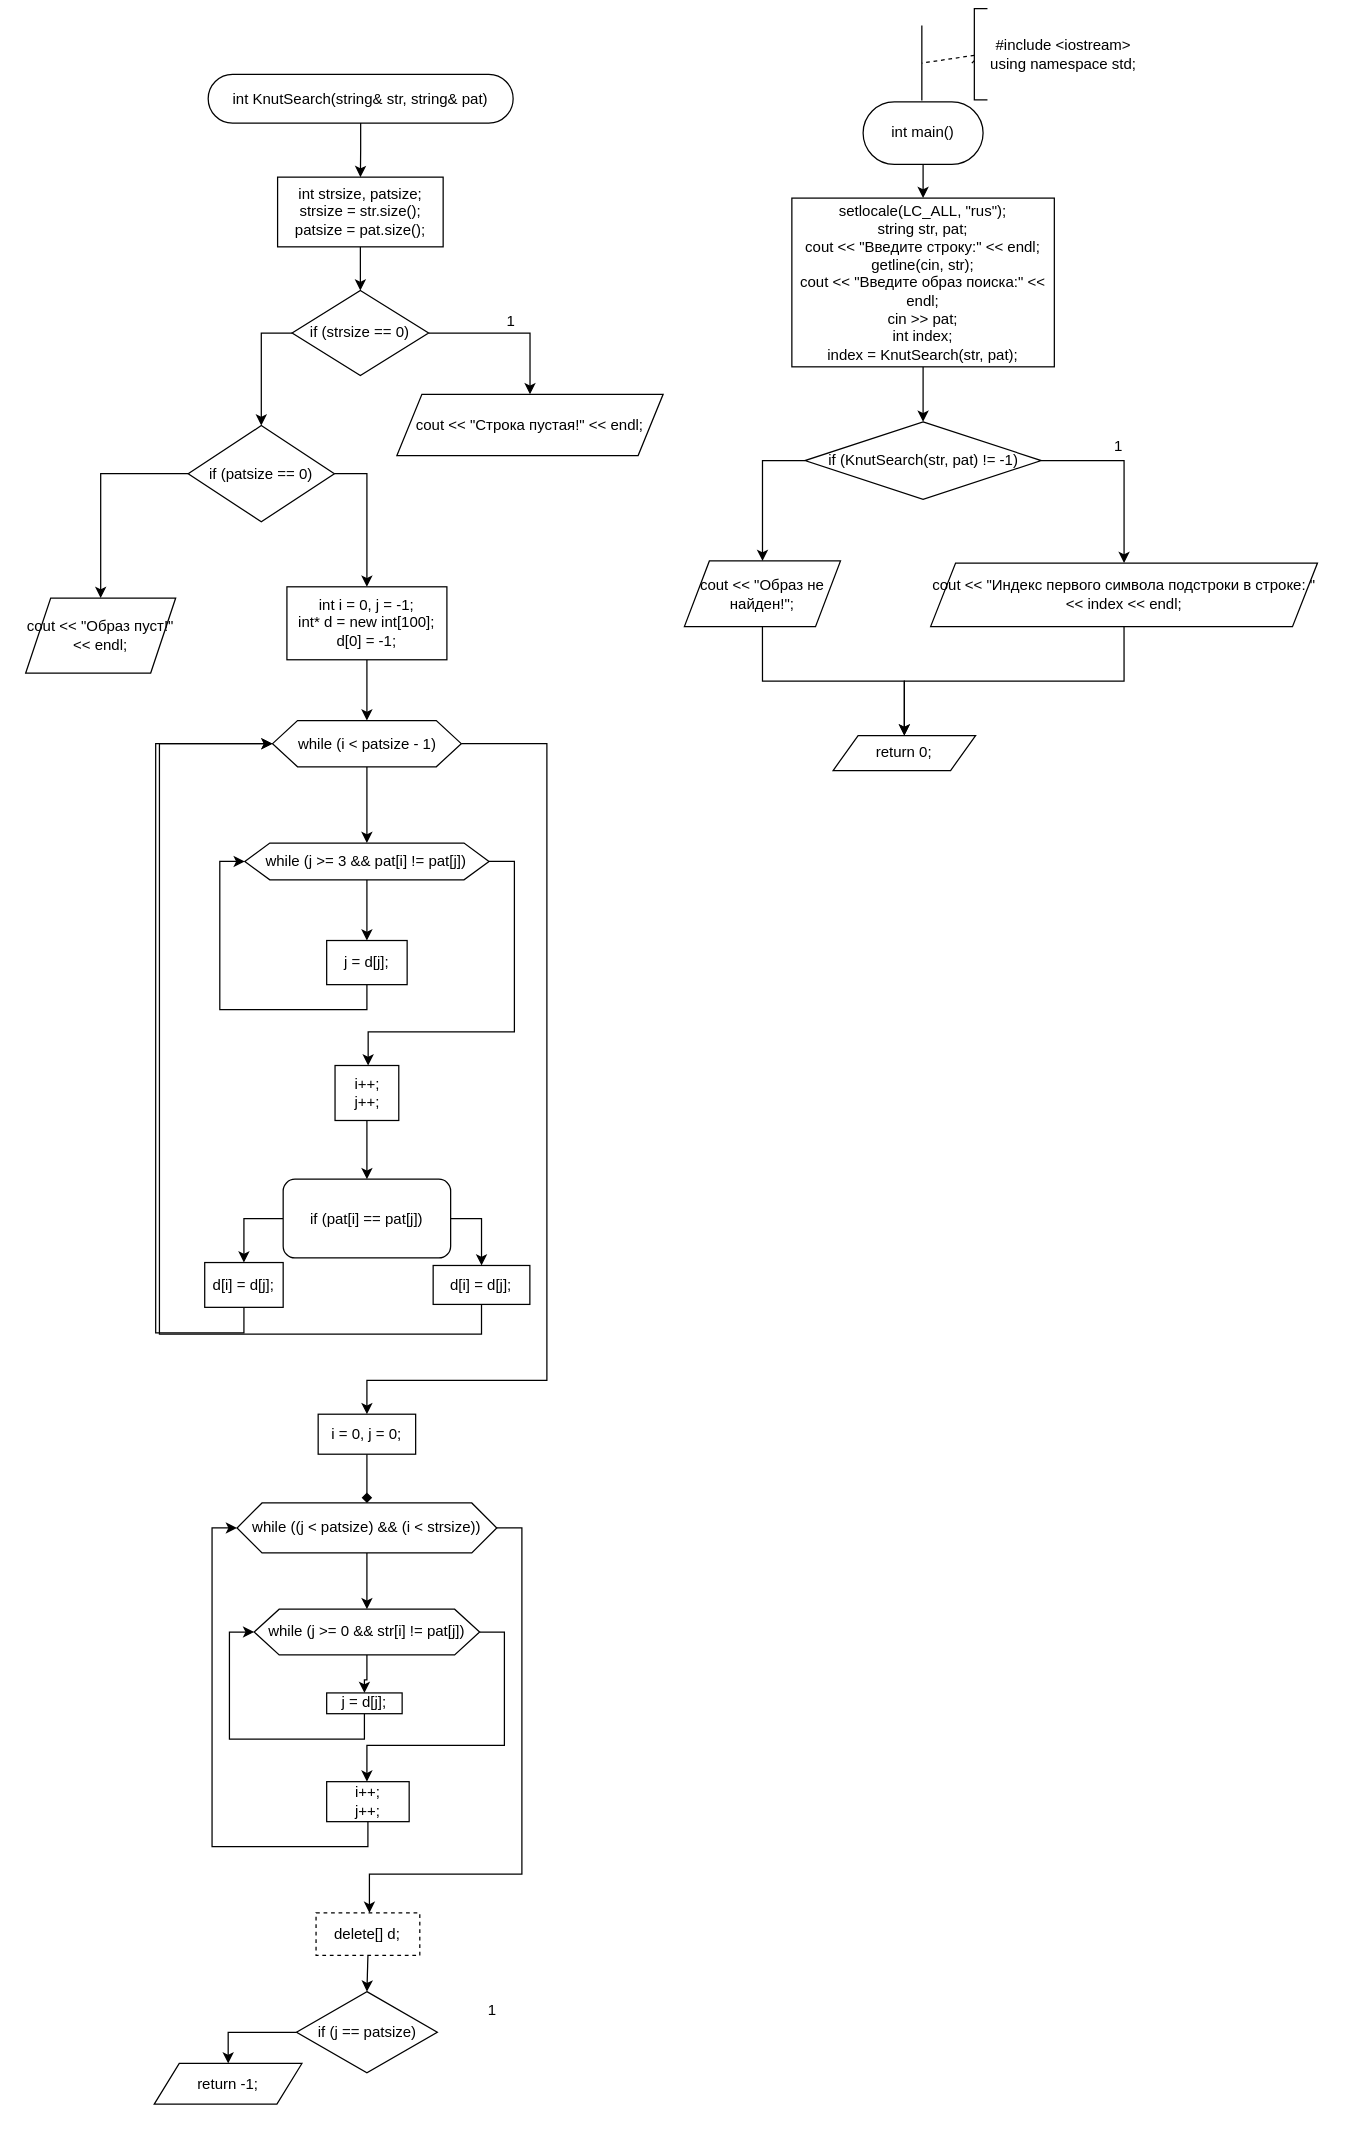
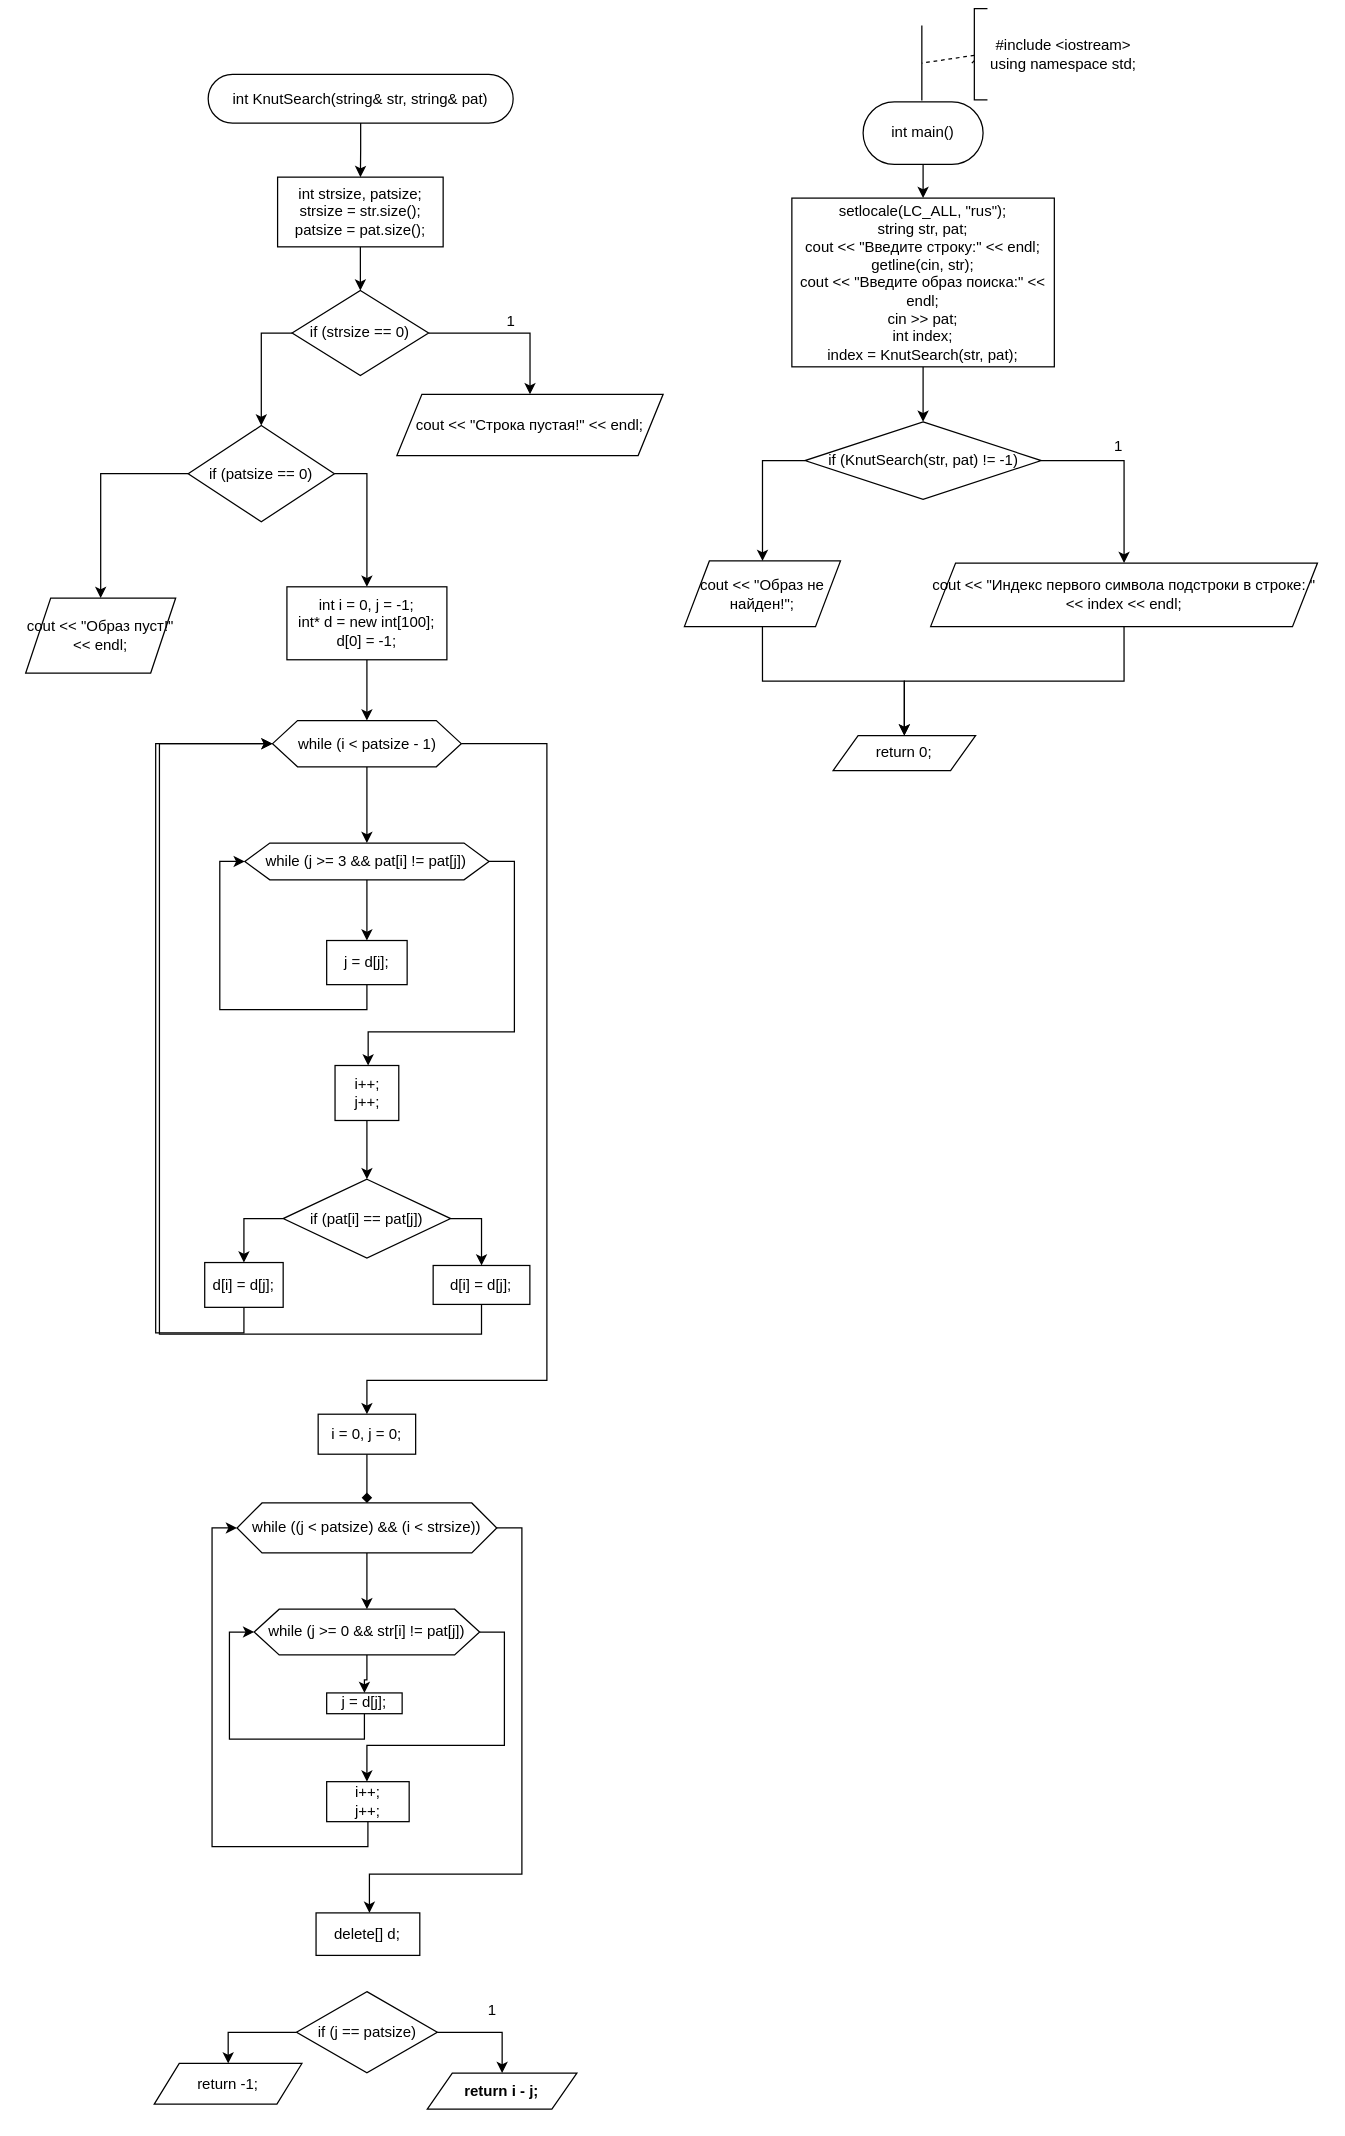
(367, 1219) -> (367, 1219)
(368, 1934) -> (368, 1934)
(367, 1970) -> none
none -> (486, 2033)
none -> (502, 2091)
